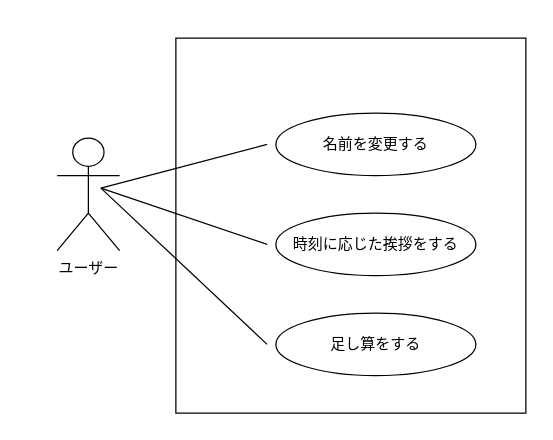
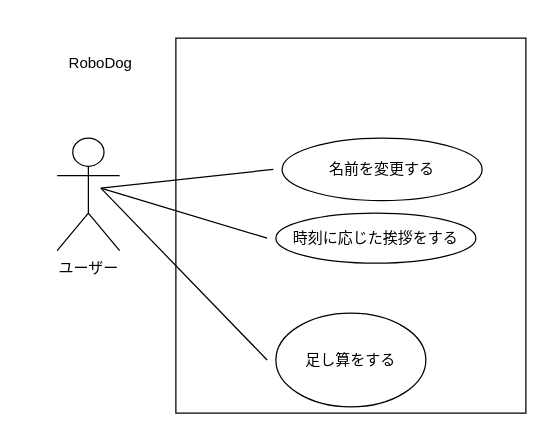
none -> (101, 63)
(376, 144) -> (382, 169)
(376, 244) -> (376, 238)
(376, 344) -> (351, 360)
